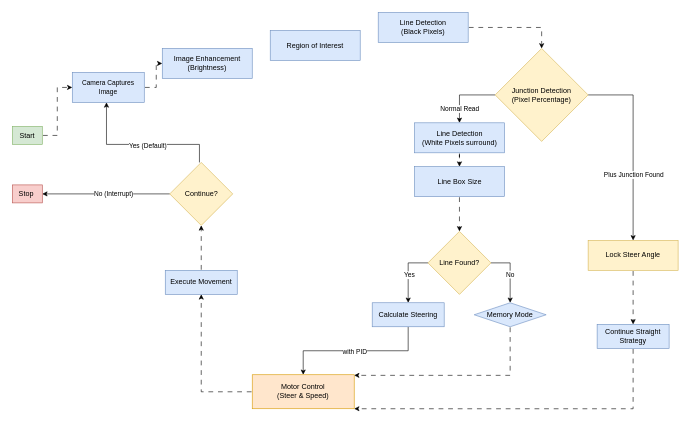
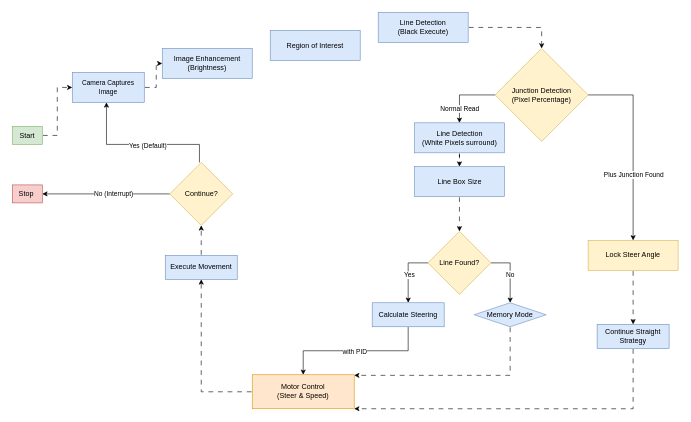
(423, 27) -> (423, 27)
(201, 282) -> (201, 267)
